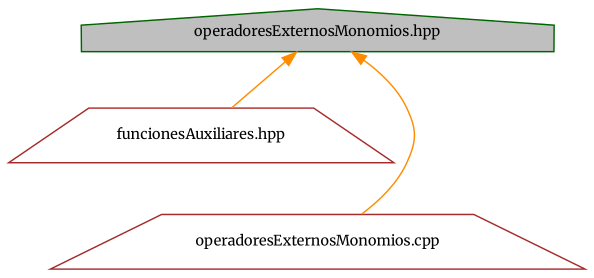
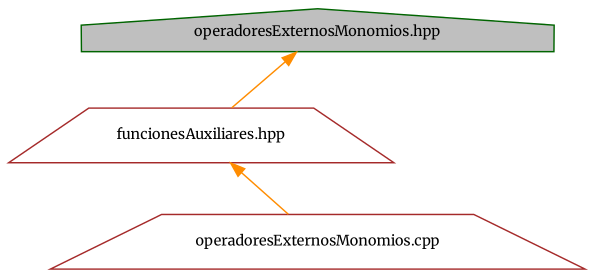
(414, 138) -> (265, 193)
